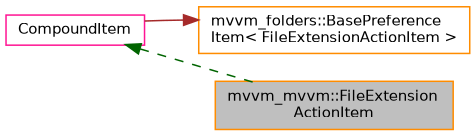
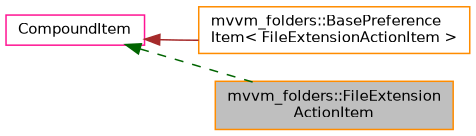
(164, 20) -> (179, 40)
(334, 105) -> (334, 105)
